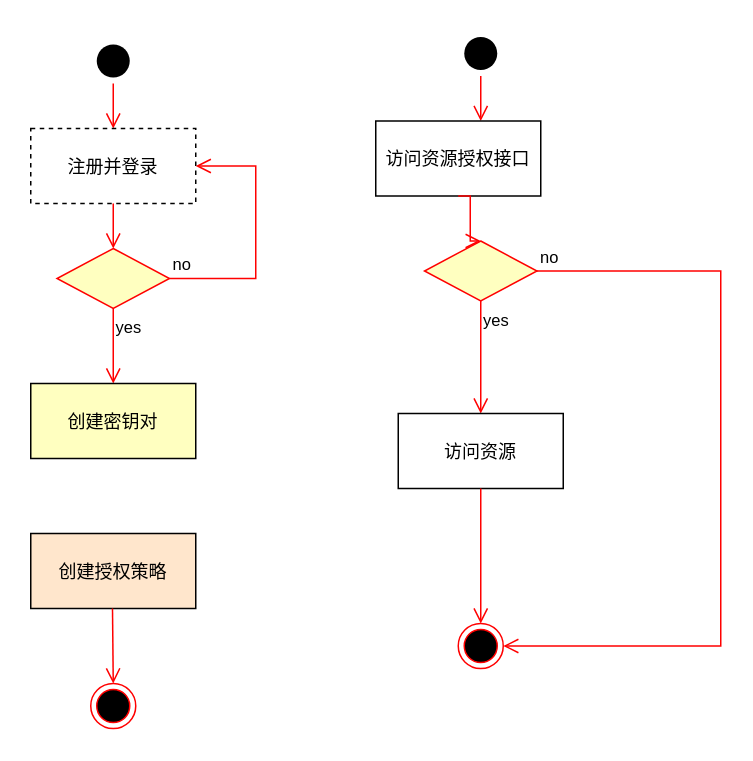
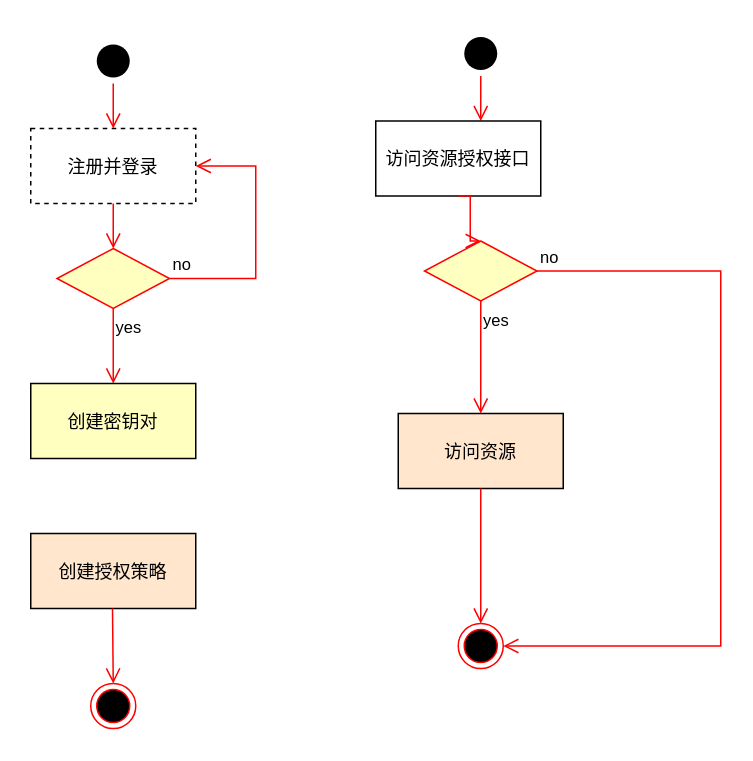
(481, 451) -> (481, 451)
